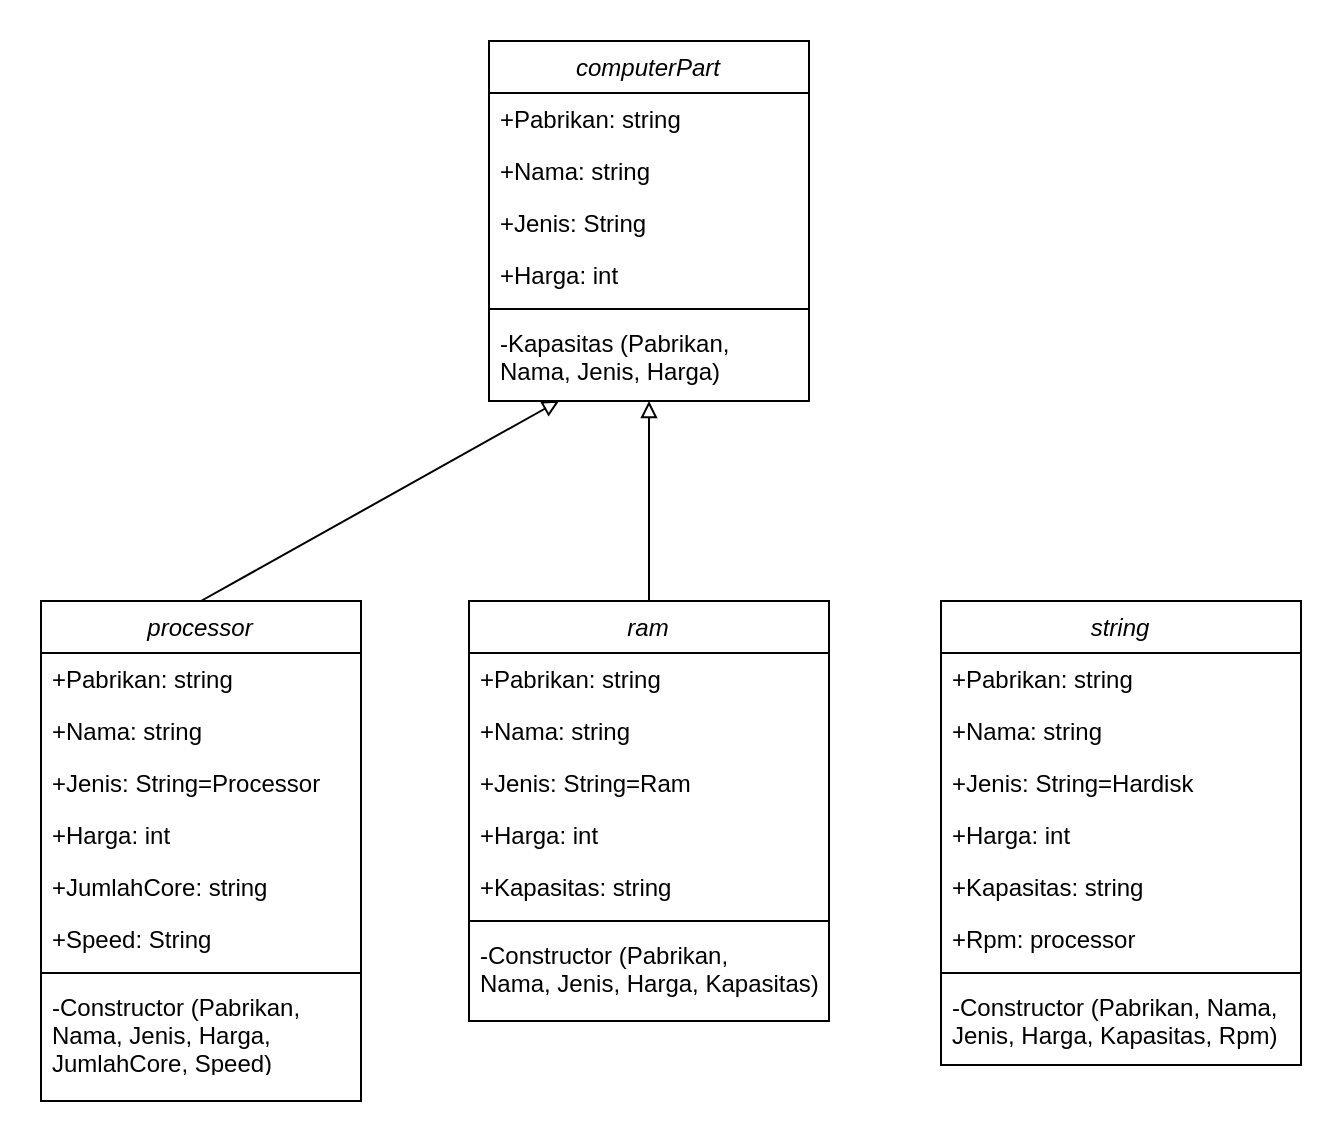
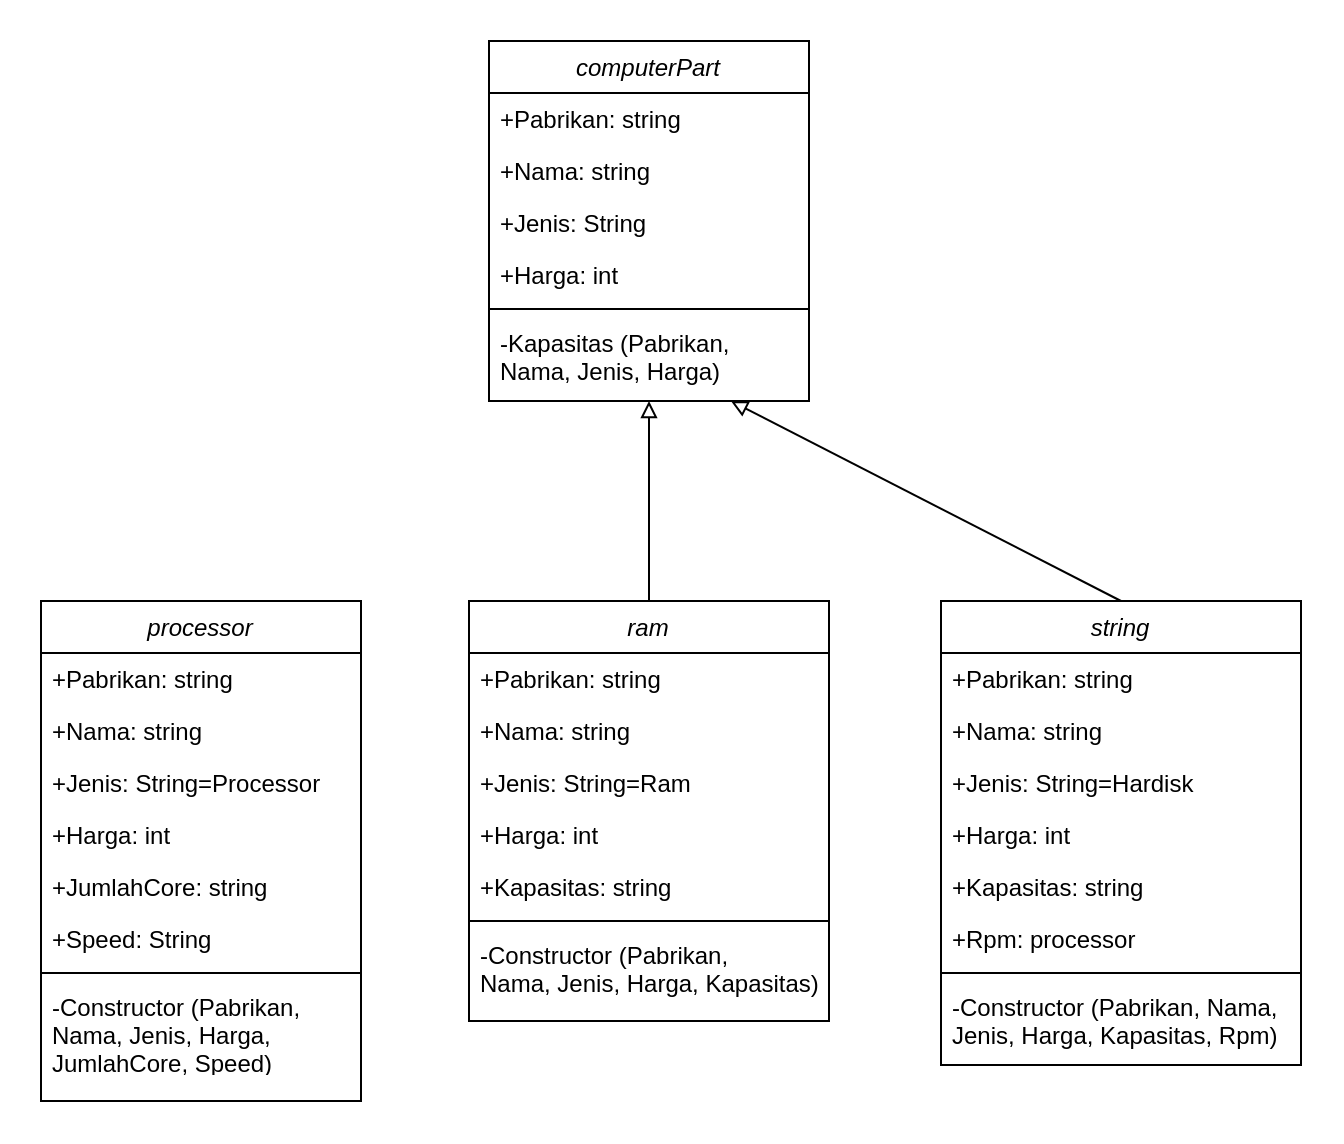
(373, 505) -> none
none -> (933, 505)
